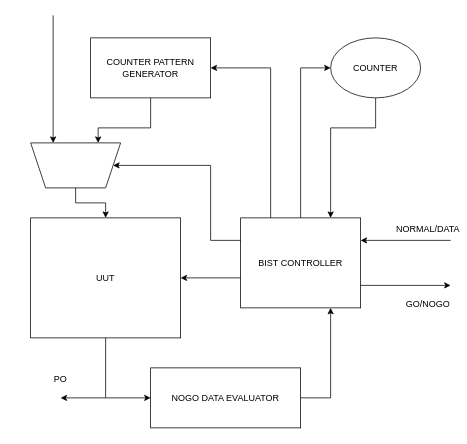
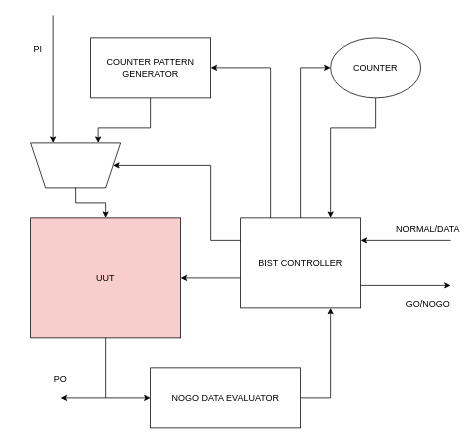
none -> (38, 49)
(105, 278) -> (105, 278)
